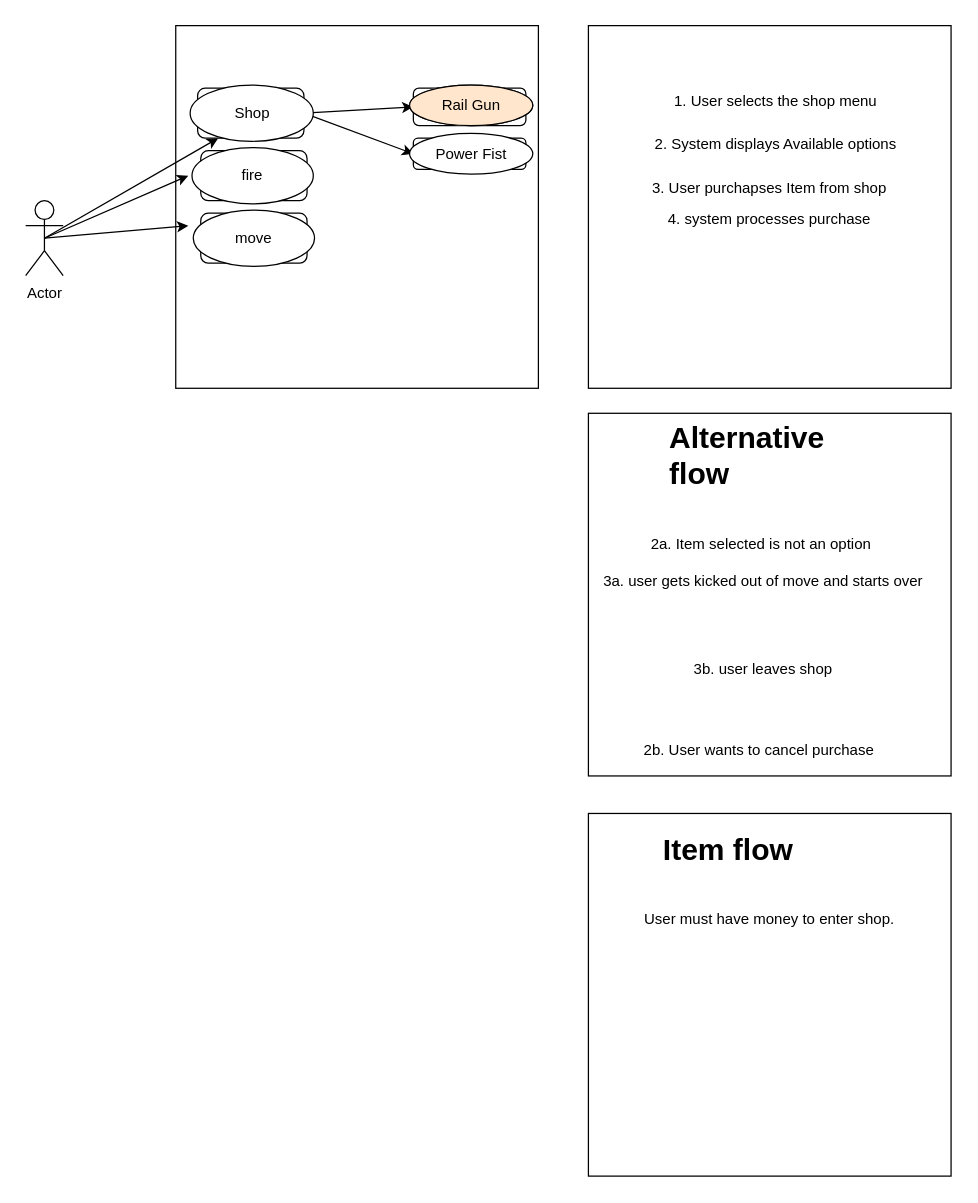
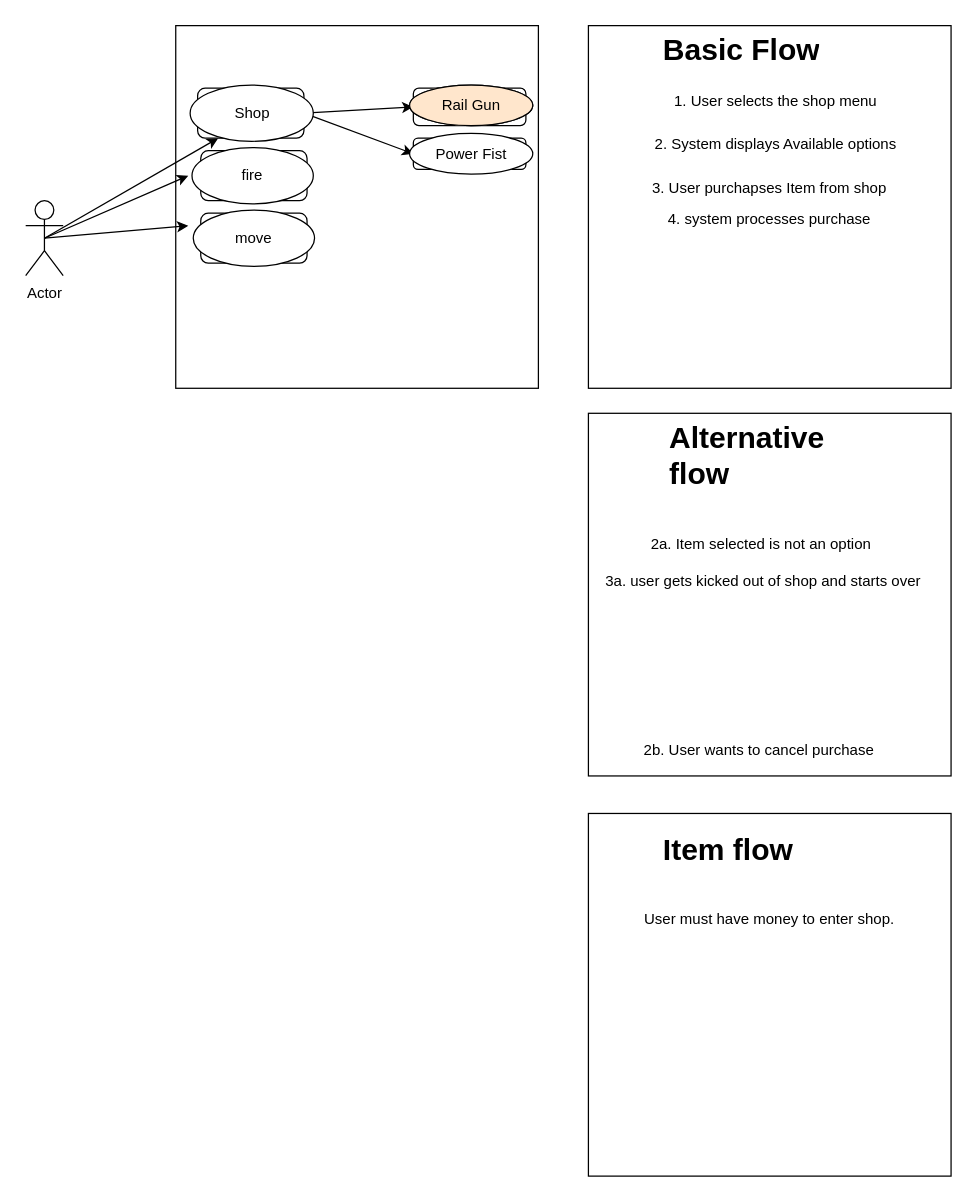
none -> (769, 51)
(763, 582) -> (763, 582)
(763, 669) -> none
